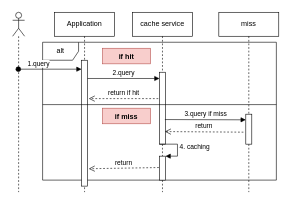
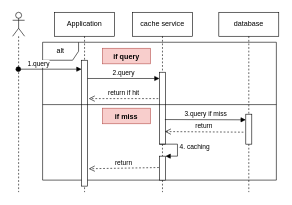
(249, 24) -> (249, 24)
(126, 56) -> (126, 56)
